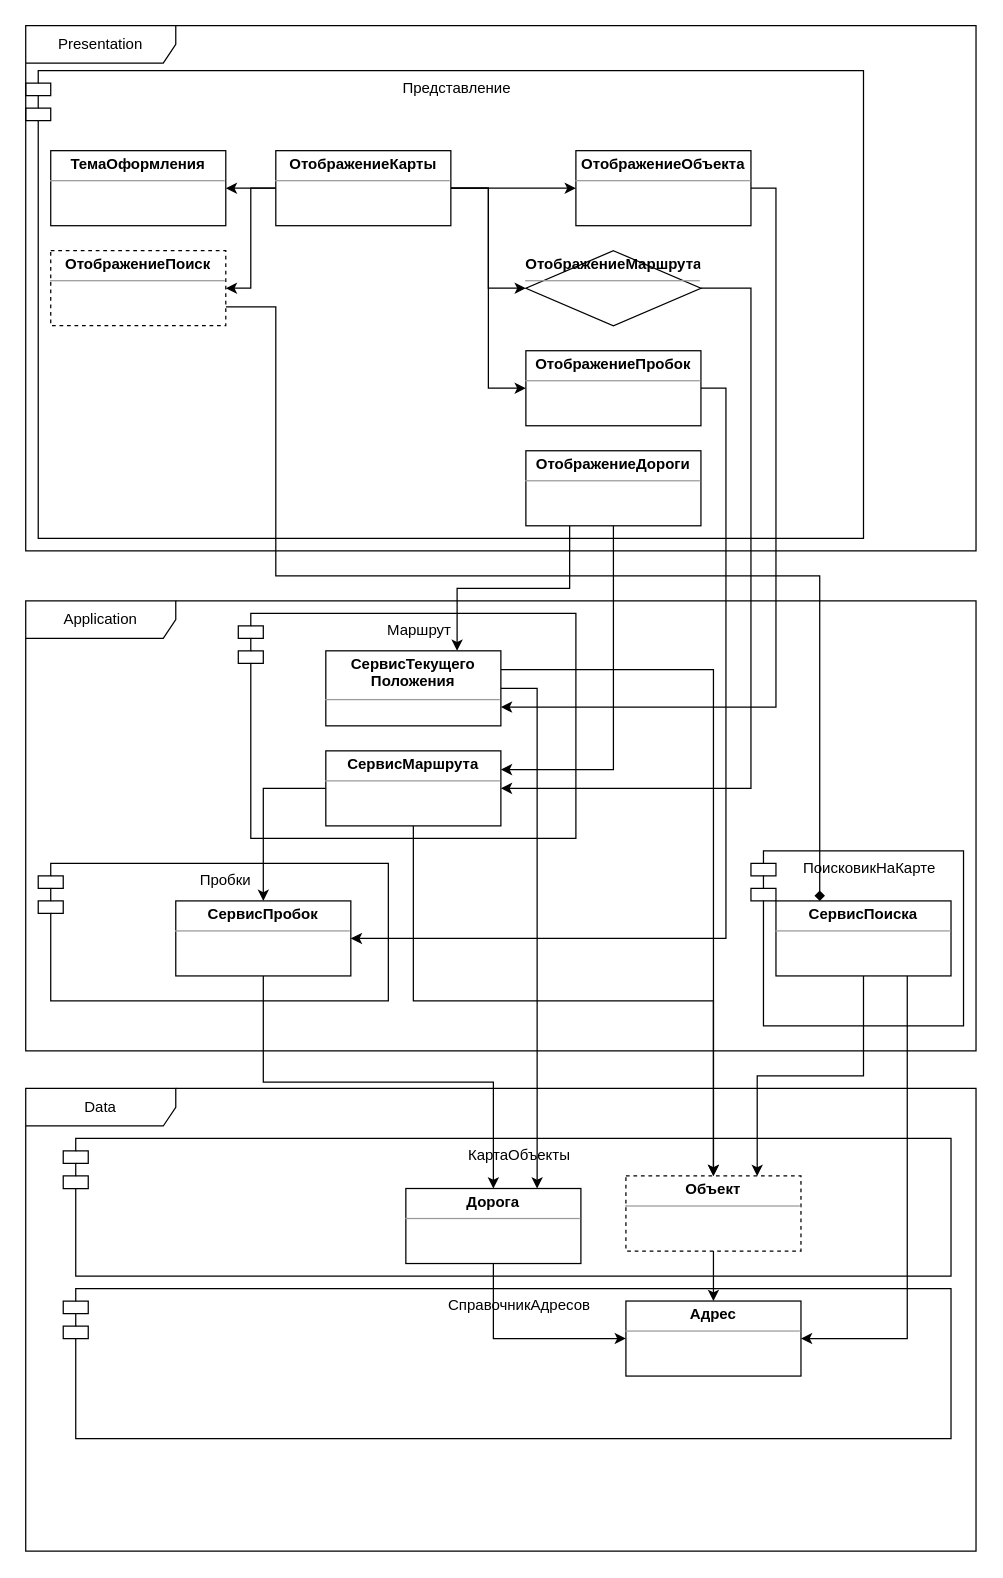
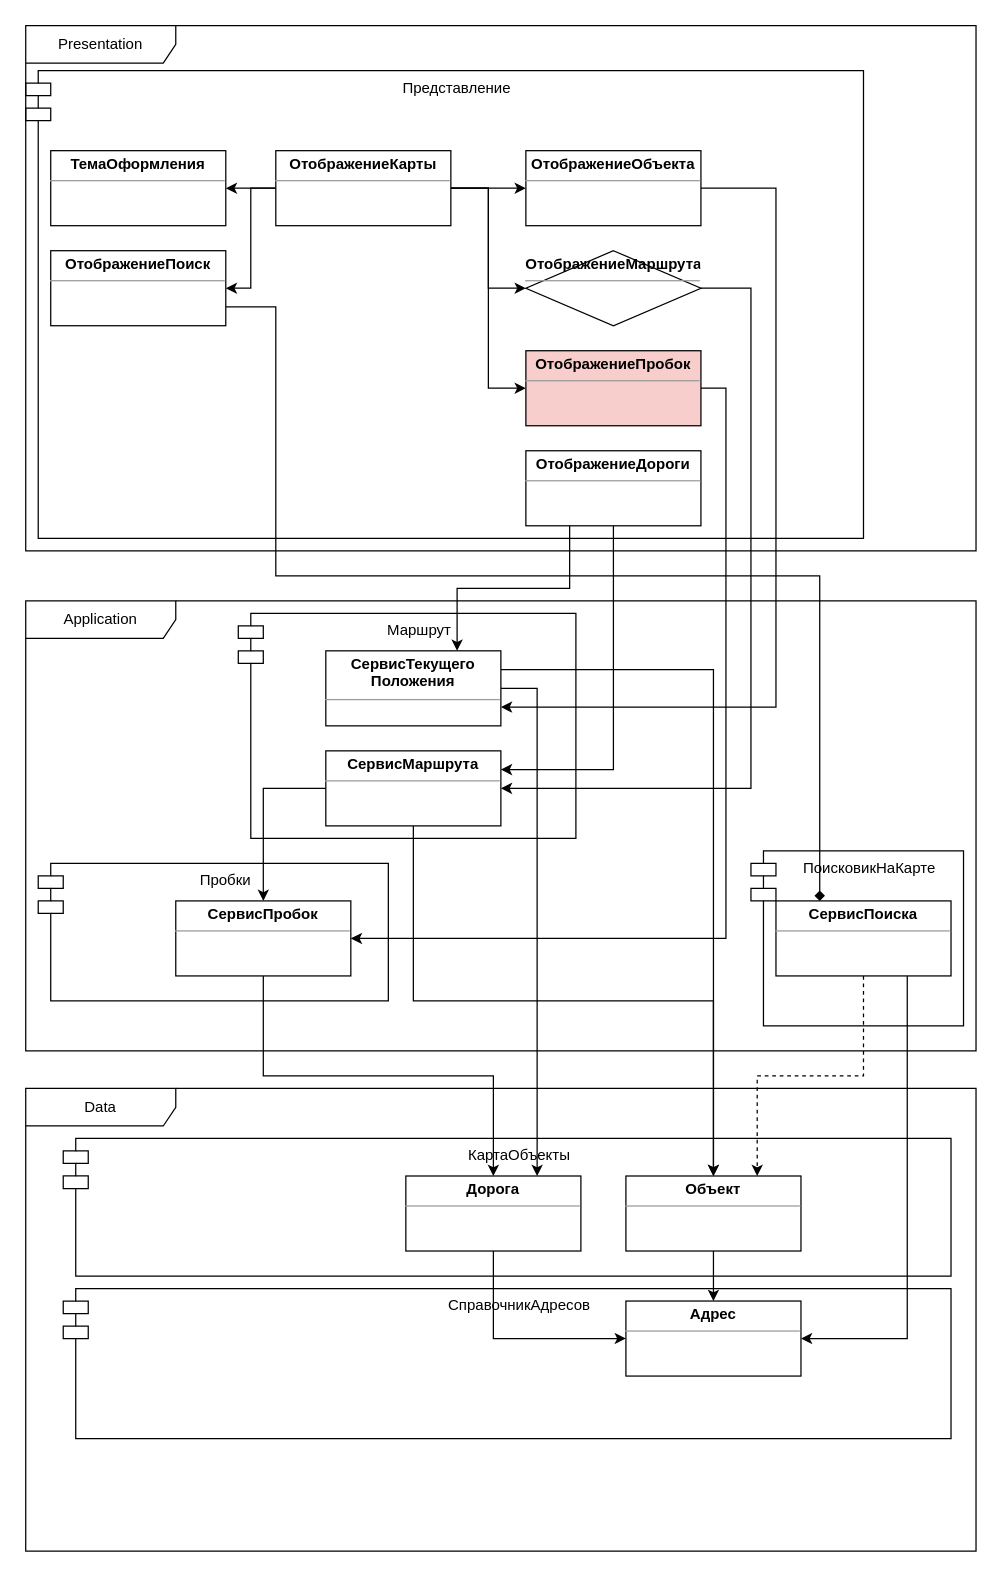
(663, 188) -> (613, 188)
(138, 288) -> (138, 288)
(613, 388) -> (613, 388)
(813, 1076) -> (813, 1076)
(713, 1213) -> (713, 1213)
(493, 1226) -> (493, 1213)
